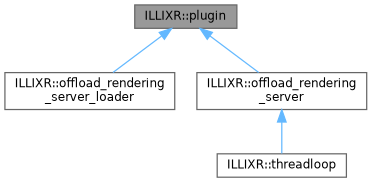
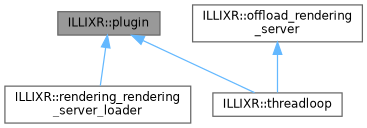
(234, 54) -> (199, 67)
(90, 91) -> (98, 105)
